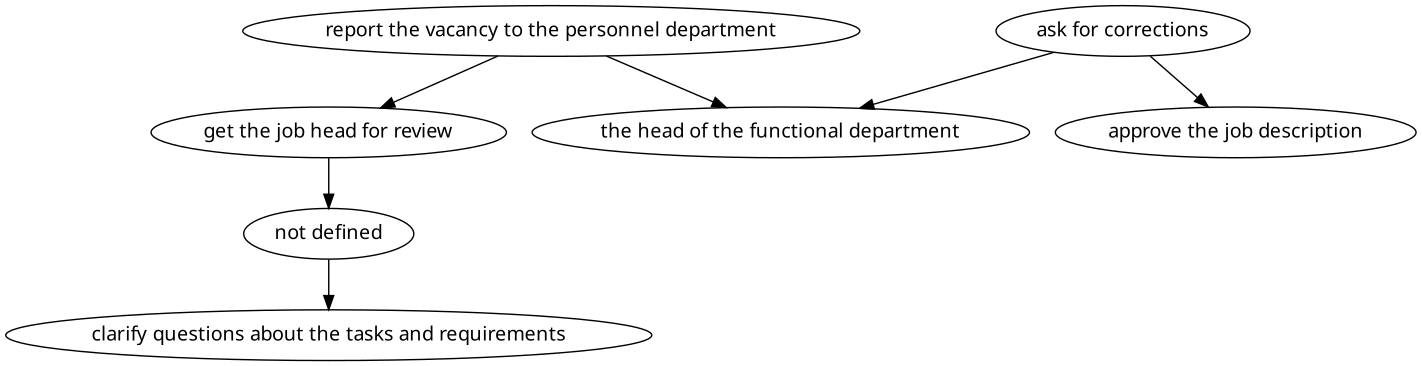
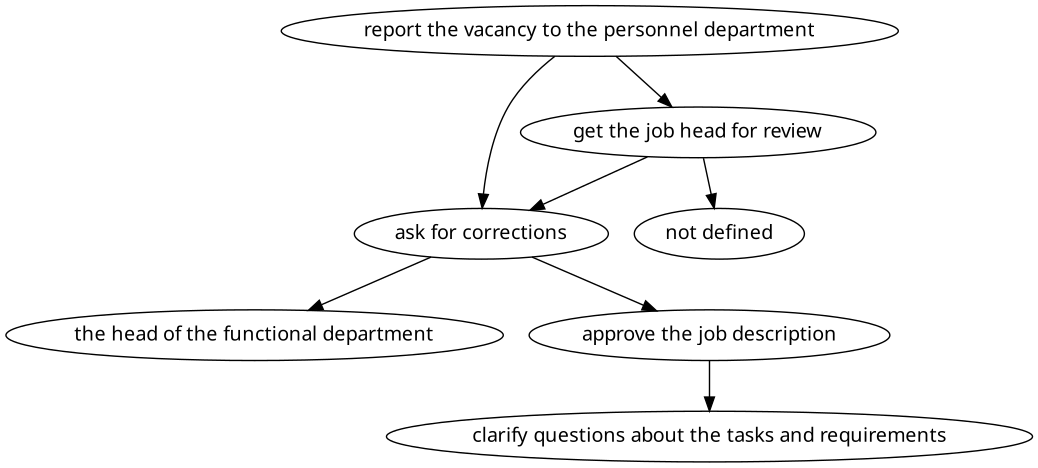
(660, 79) -> (503, 117)
none -> (595, 181)
(329, 278) -> (709, 379)
